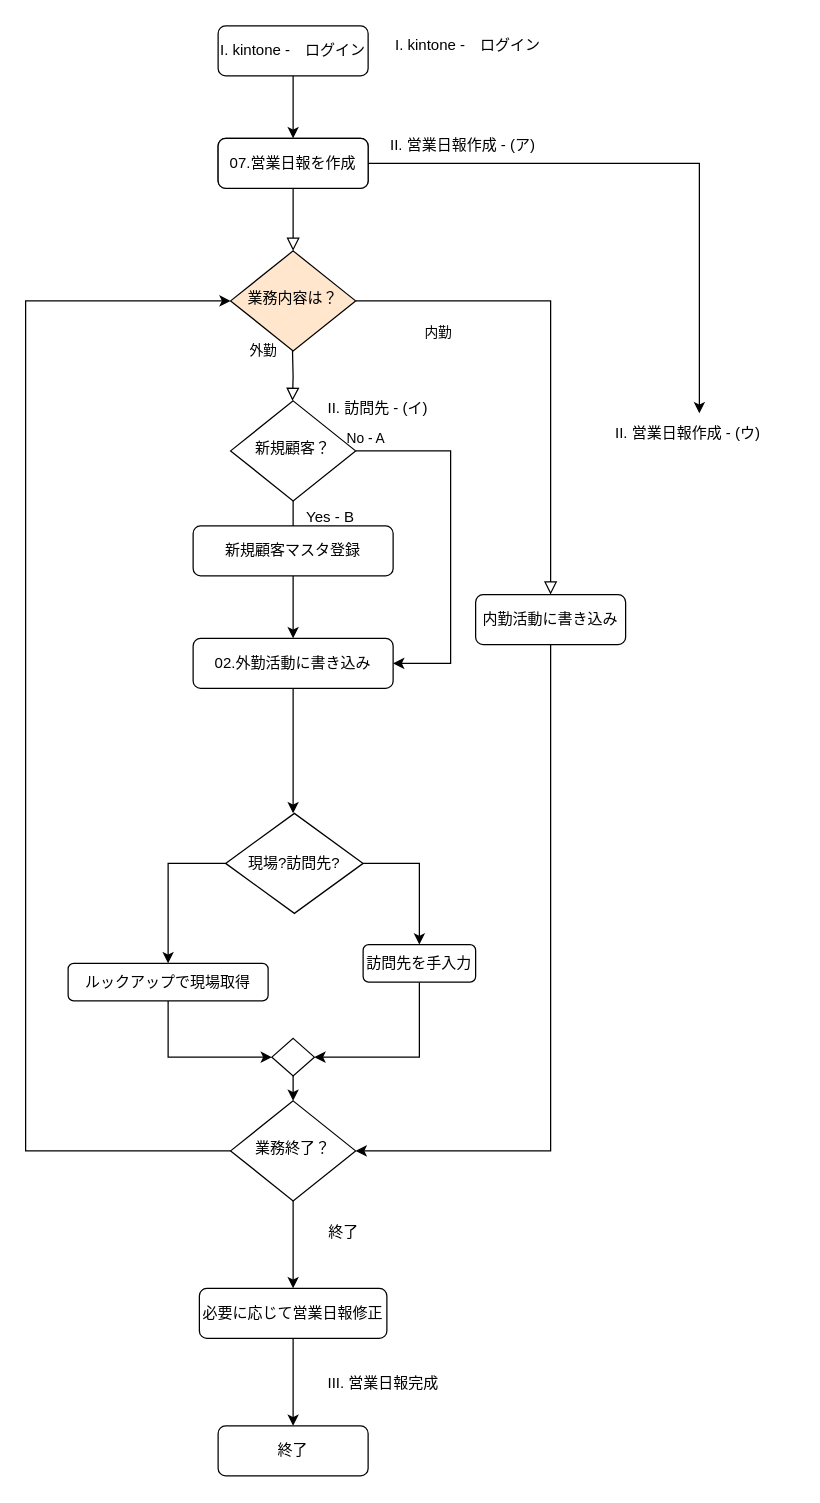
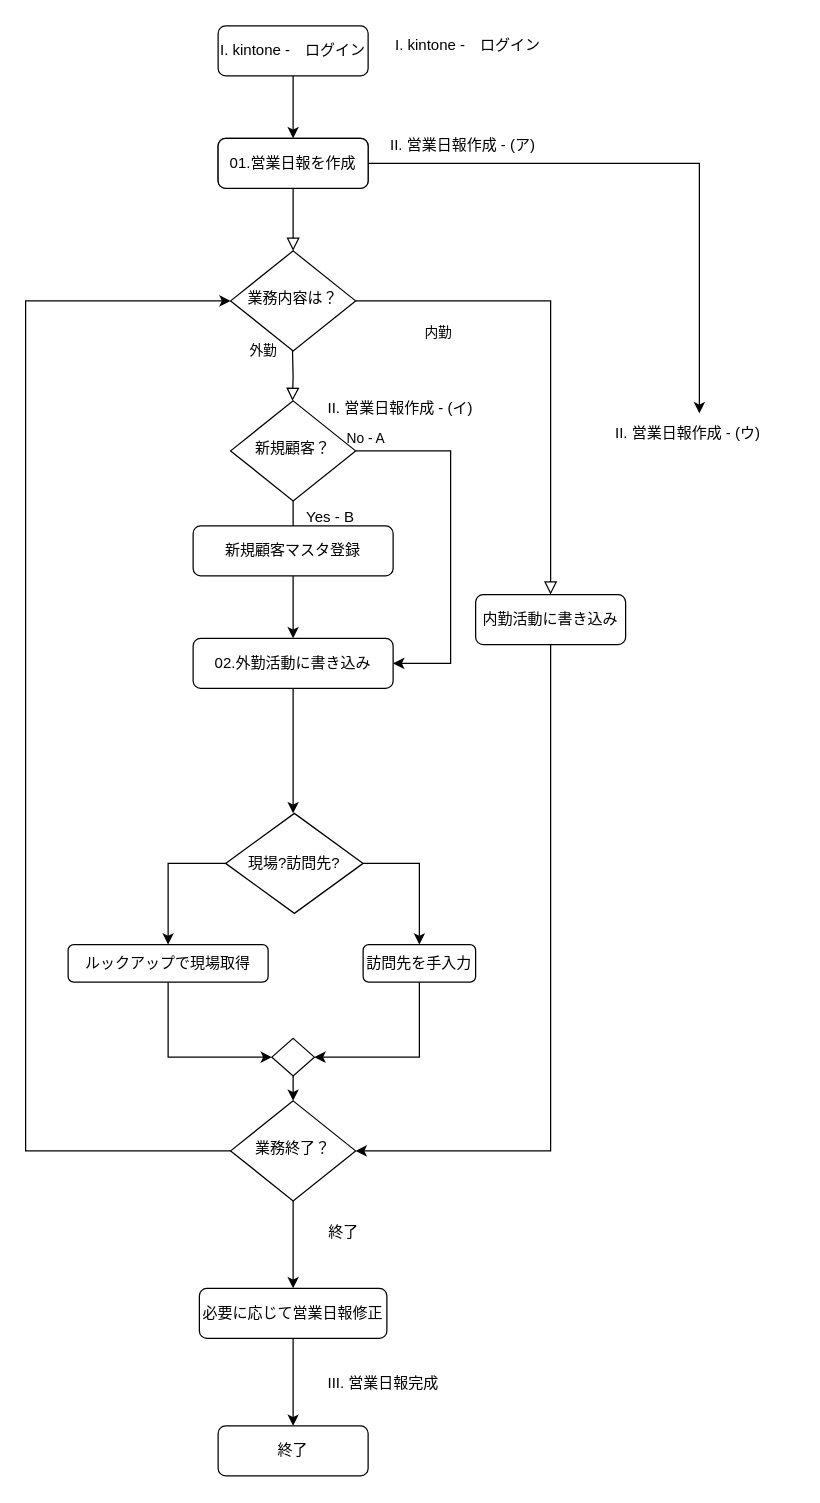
(293, 163) -> (293, 163)
(293, 301) -> (293, 301)
(389, 408) -> (412, 408)
(168, 982) -> (168, 963)
